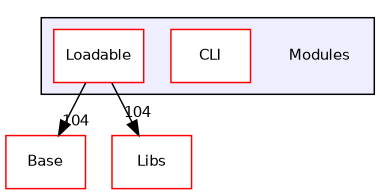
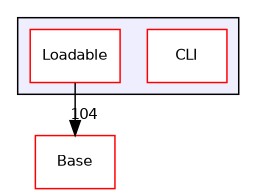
(320, 56) -> none
(152, 162) -> none
